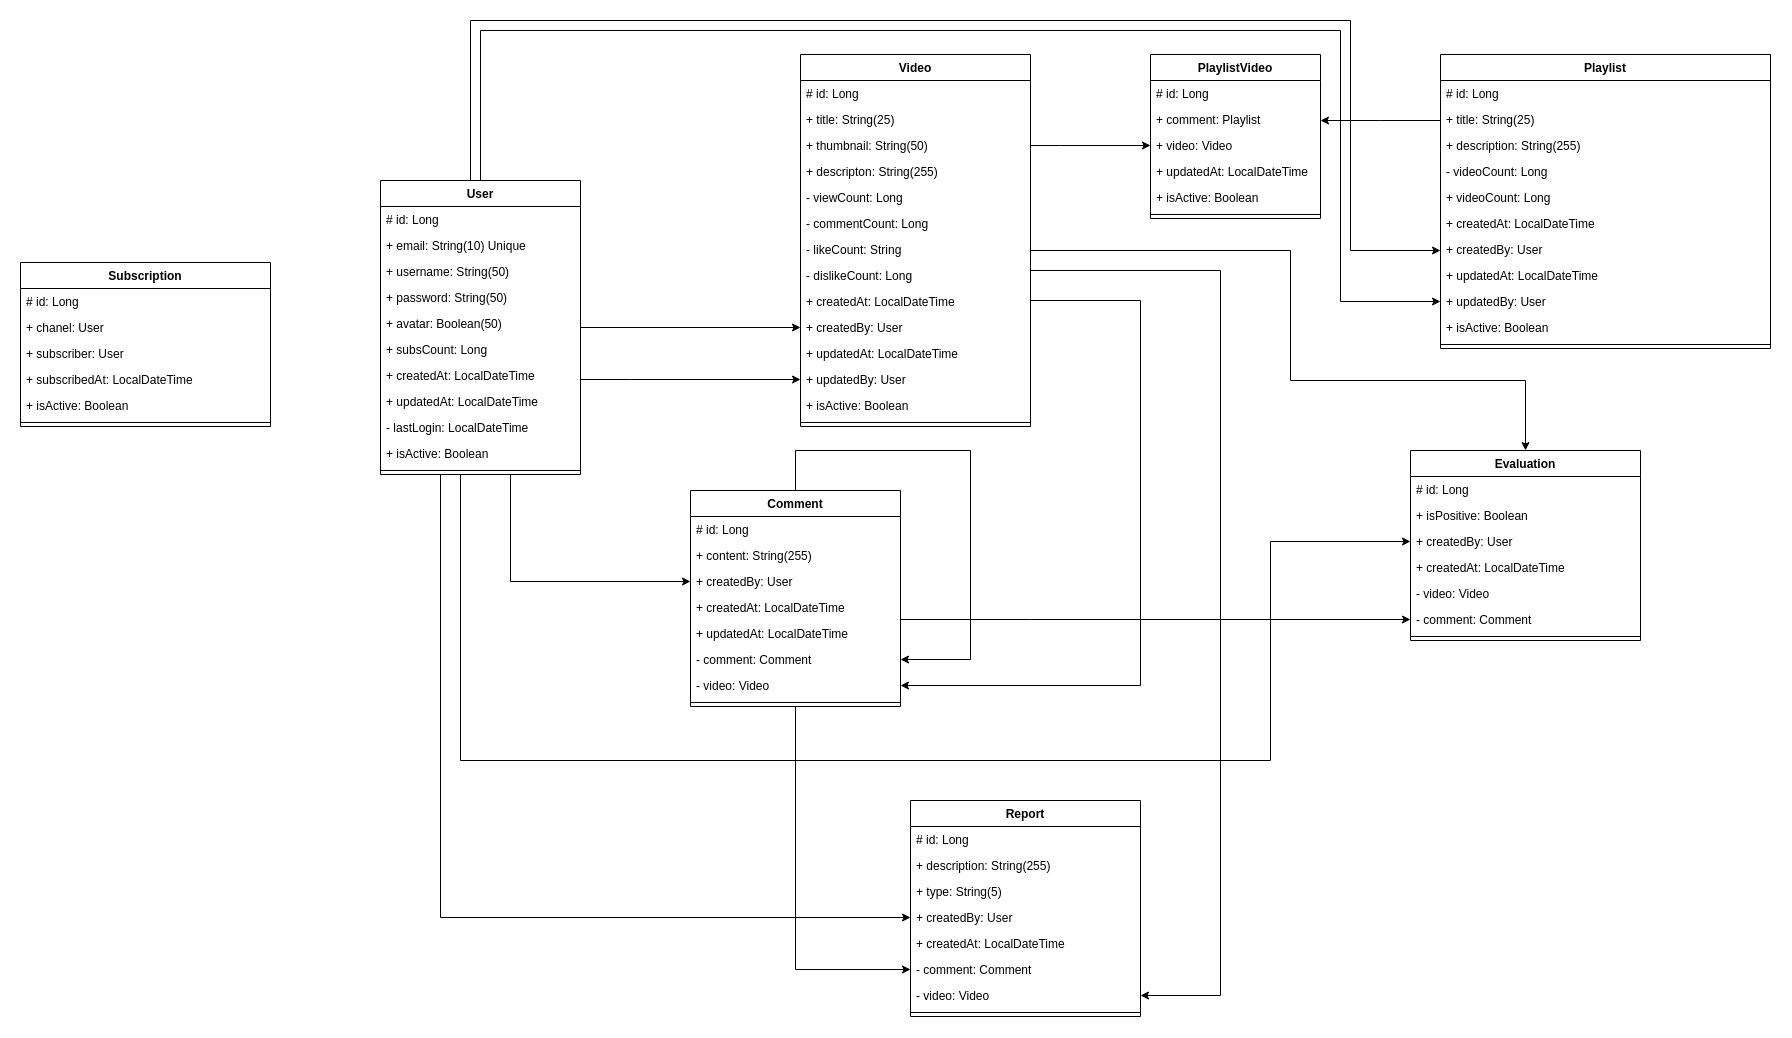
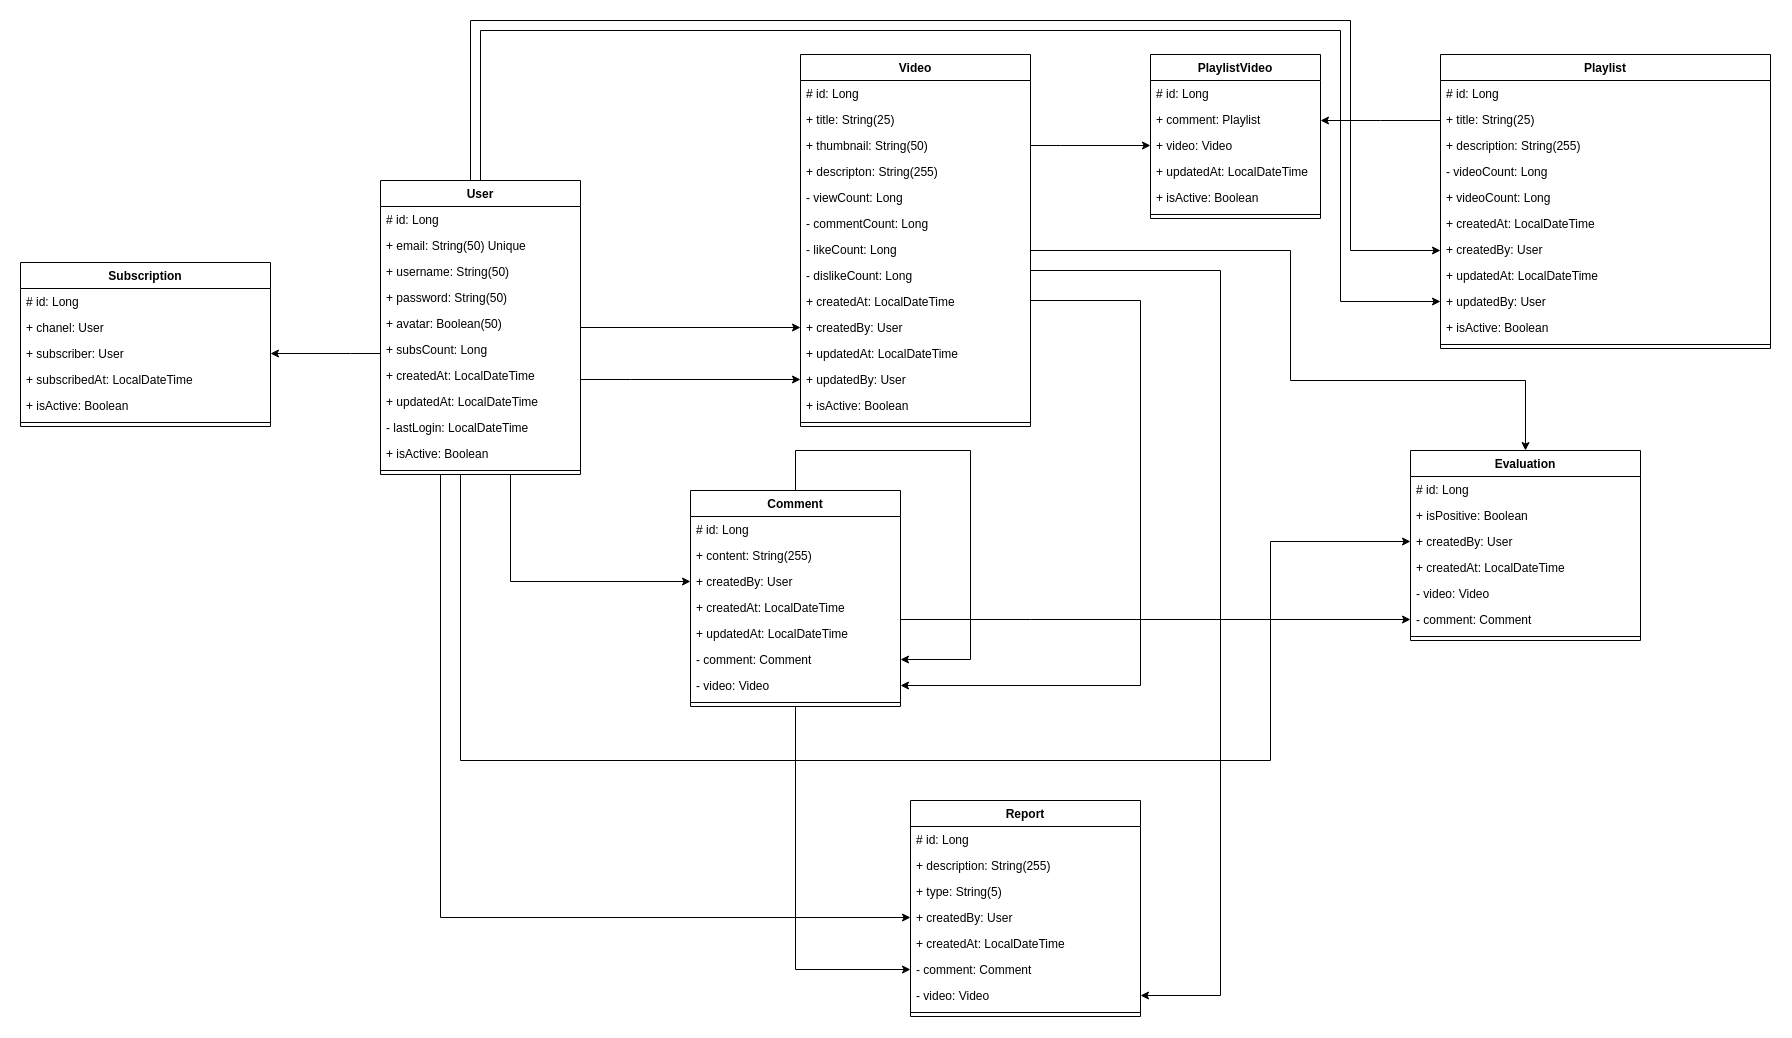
(461, 246) -> (461, 246)
(860, 250) -> (855, 250)
none -> (328, 354)
